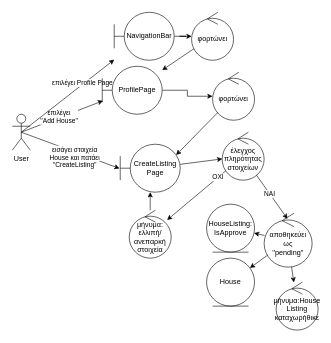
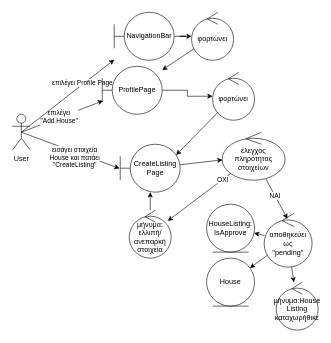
(243, 156) -> (254, 156)
